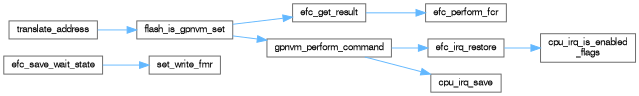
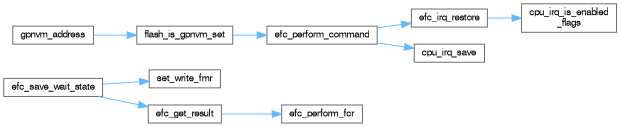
(258, 21) -> (118, 101)
(53, 30) -> (53, 35)
(329, 48) -> (322, 35)
